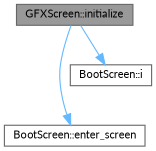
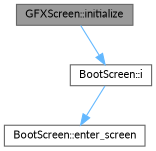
(60, 70) -> (96, 101)
